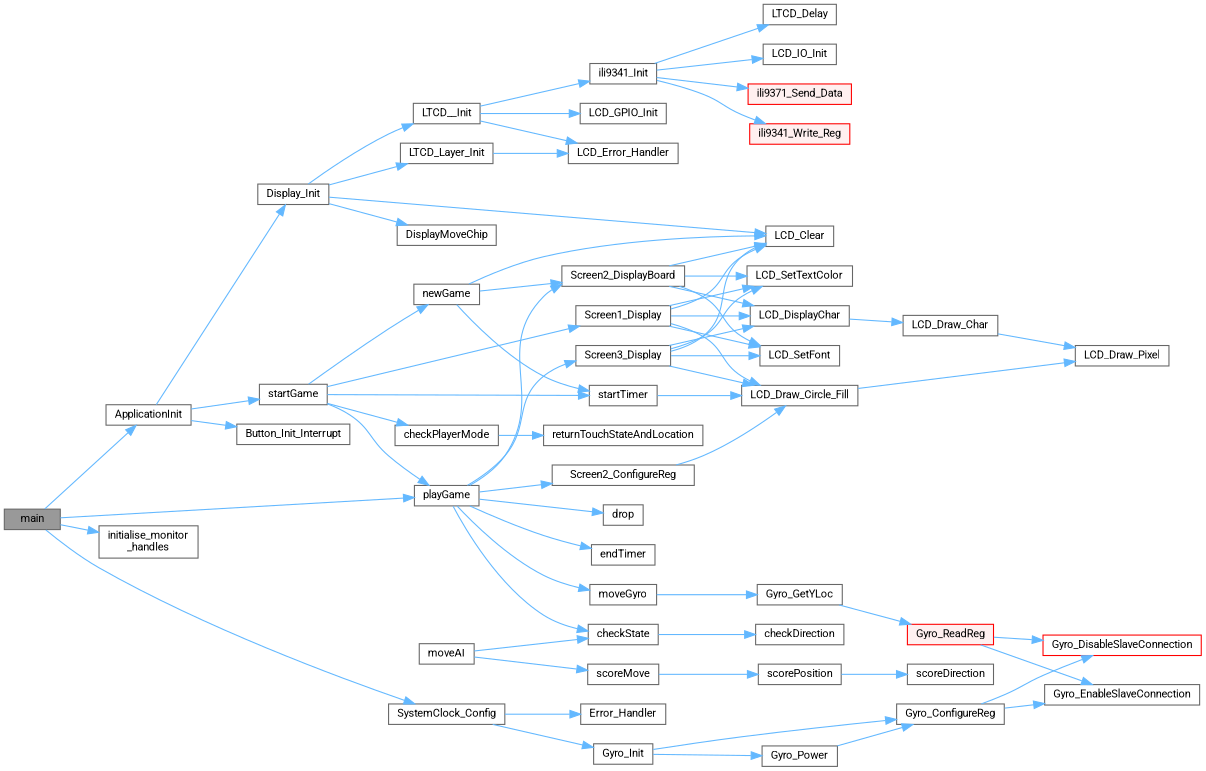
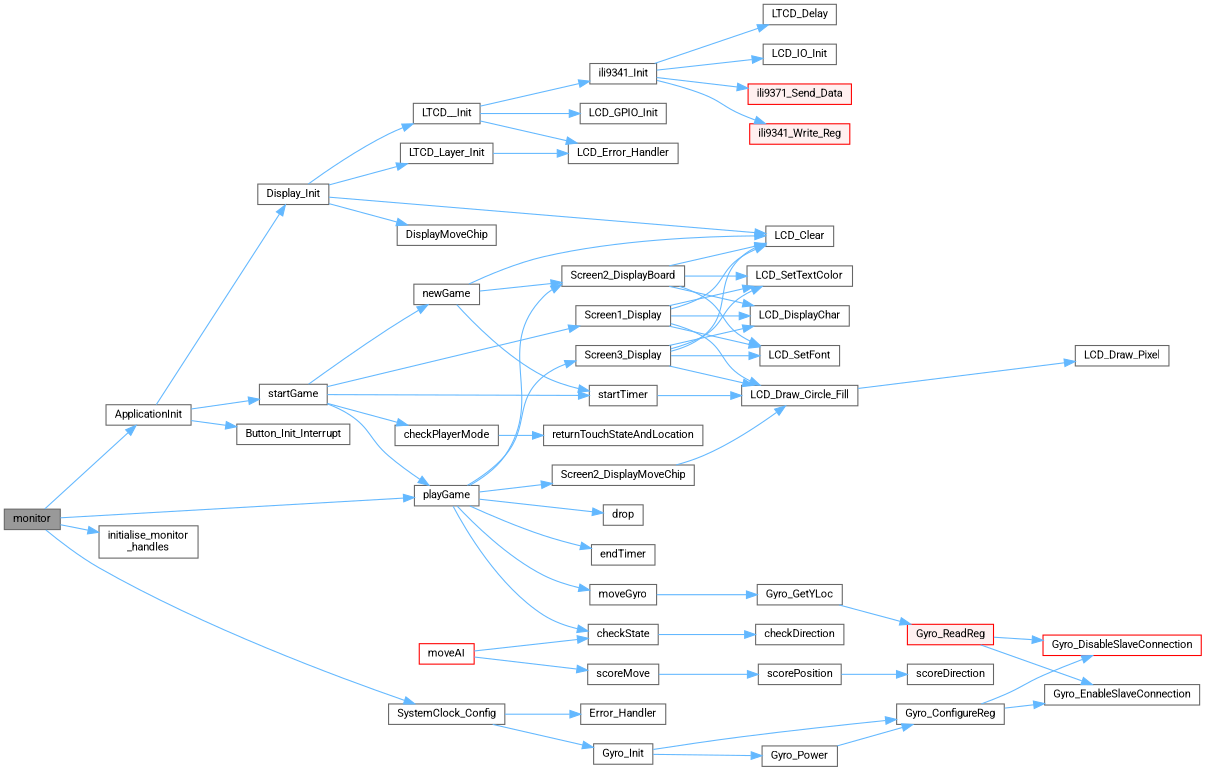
(950, 326) -> none
(623, 475) -> (623, 475)
(32, 519) -> (32, 519)
(447, 654) -> (447, 654)
